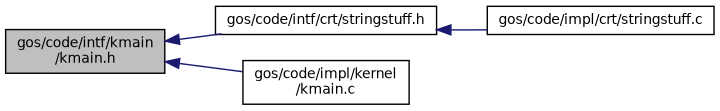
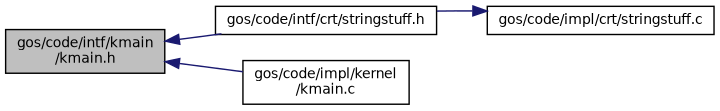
(469, 30) -> (455, 11)
